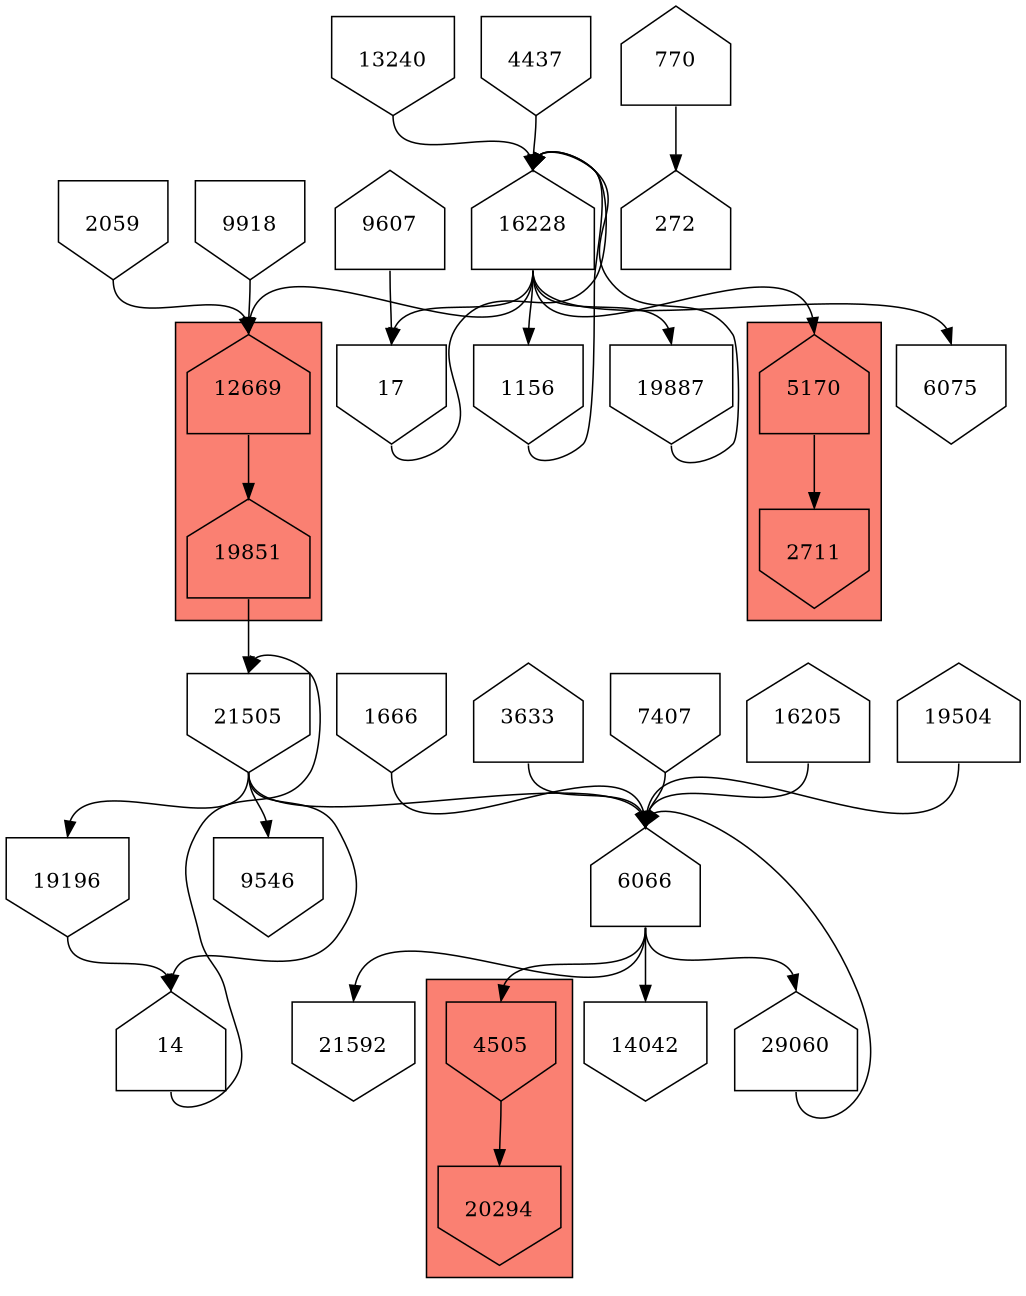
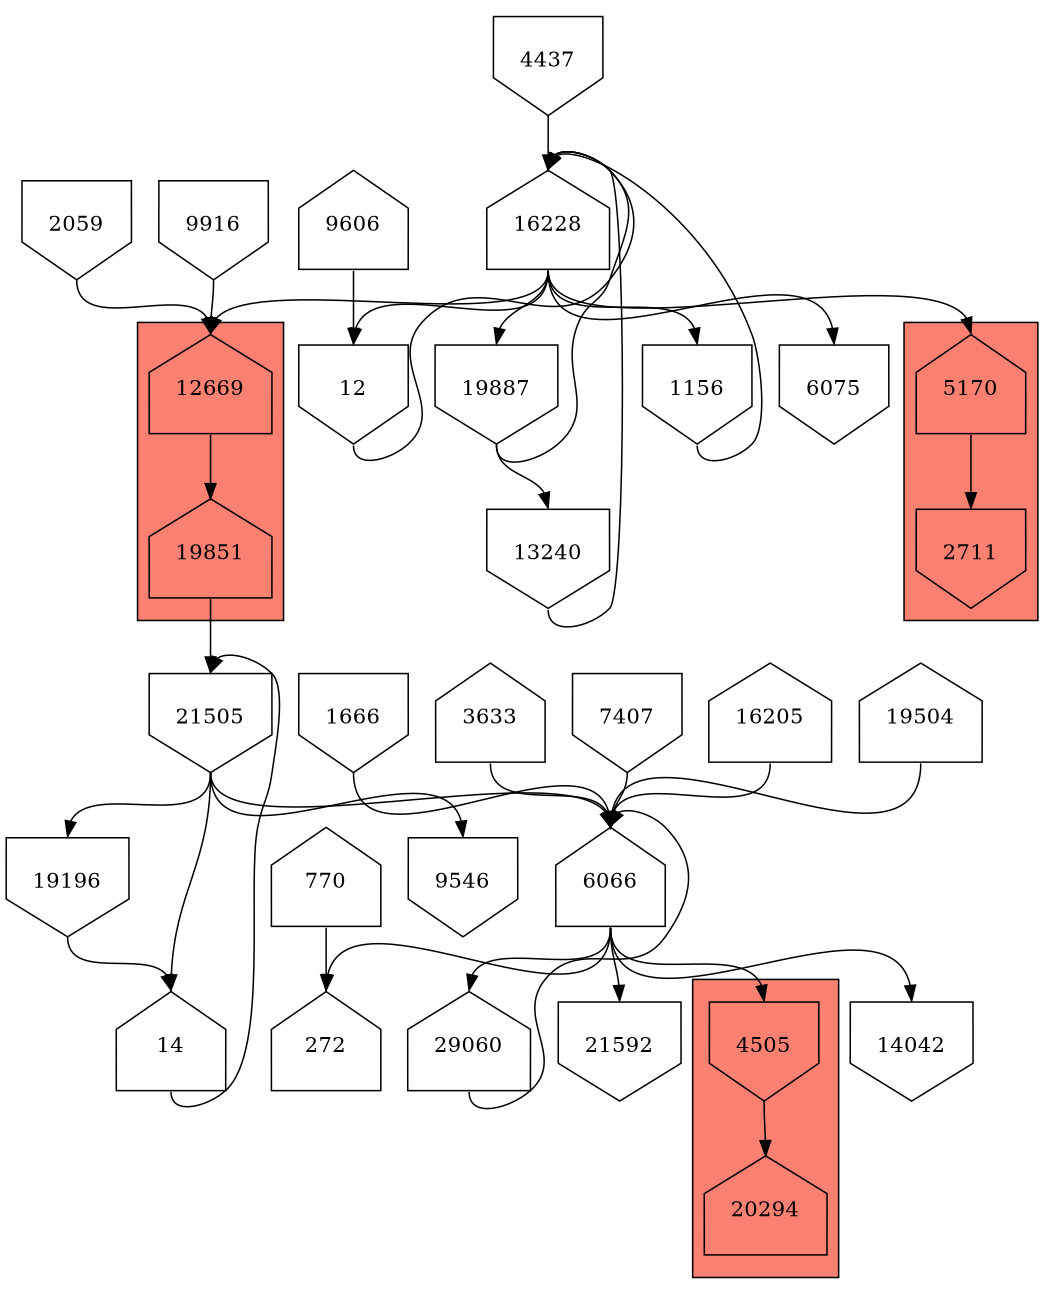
(250, 225) -> (214, 225)
(390, 225) -> (354, 225)
(392, 389) -> (354, 389)
none -> (515, 472)
none -> (468, 959)
(500, 1211) -> (766, 1211)
